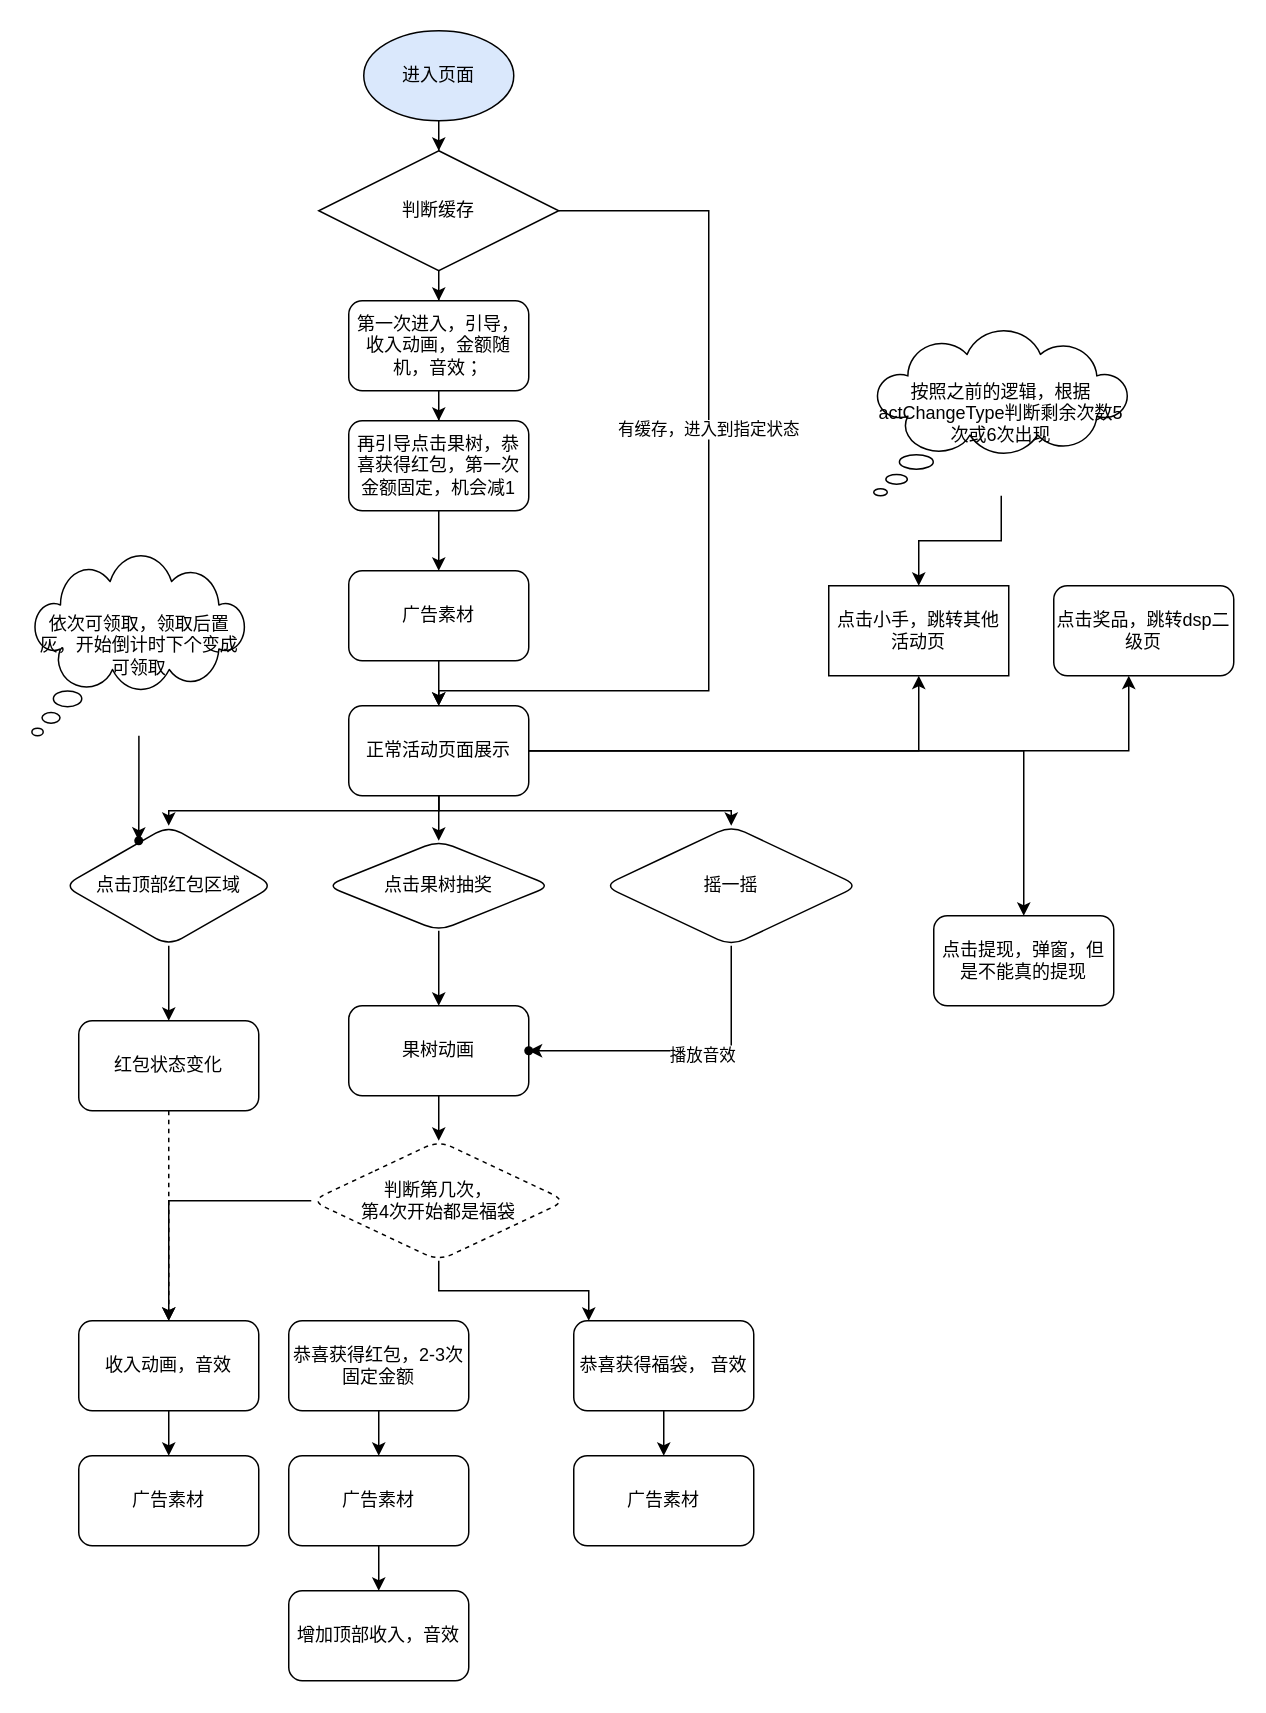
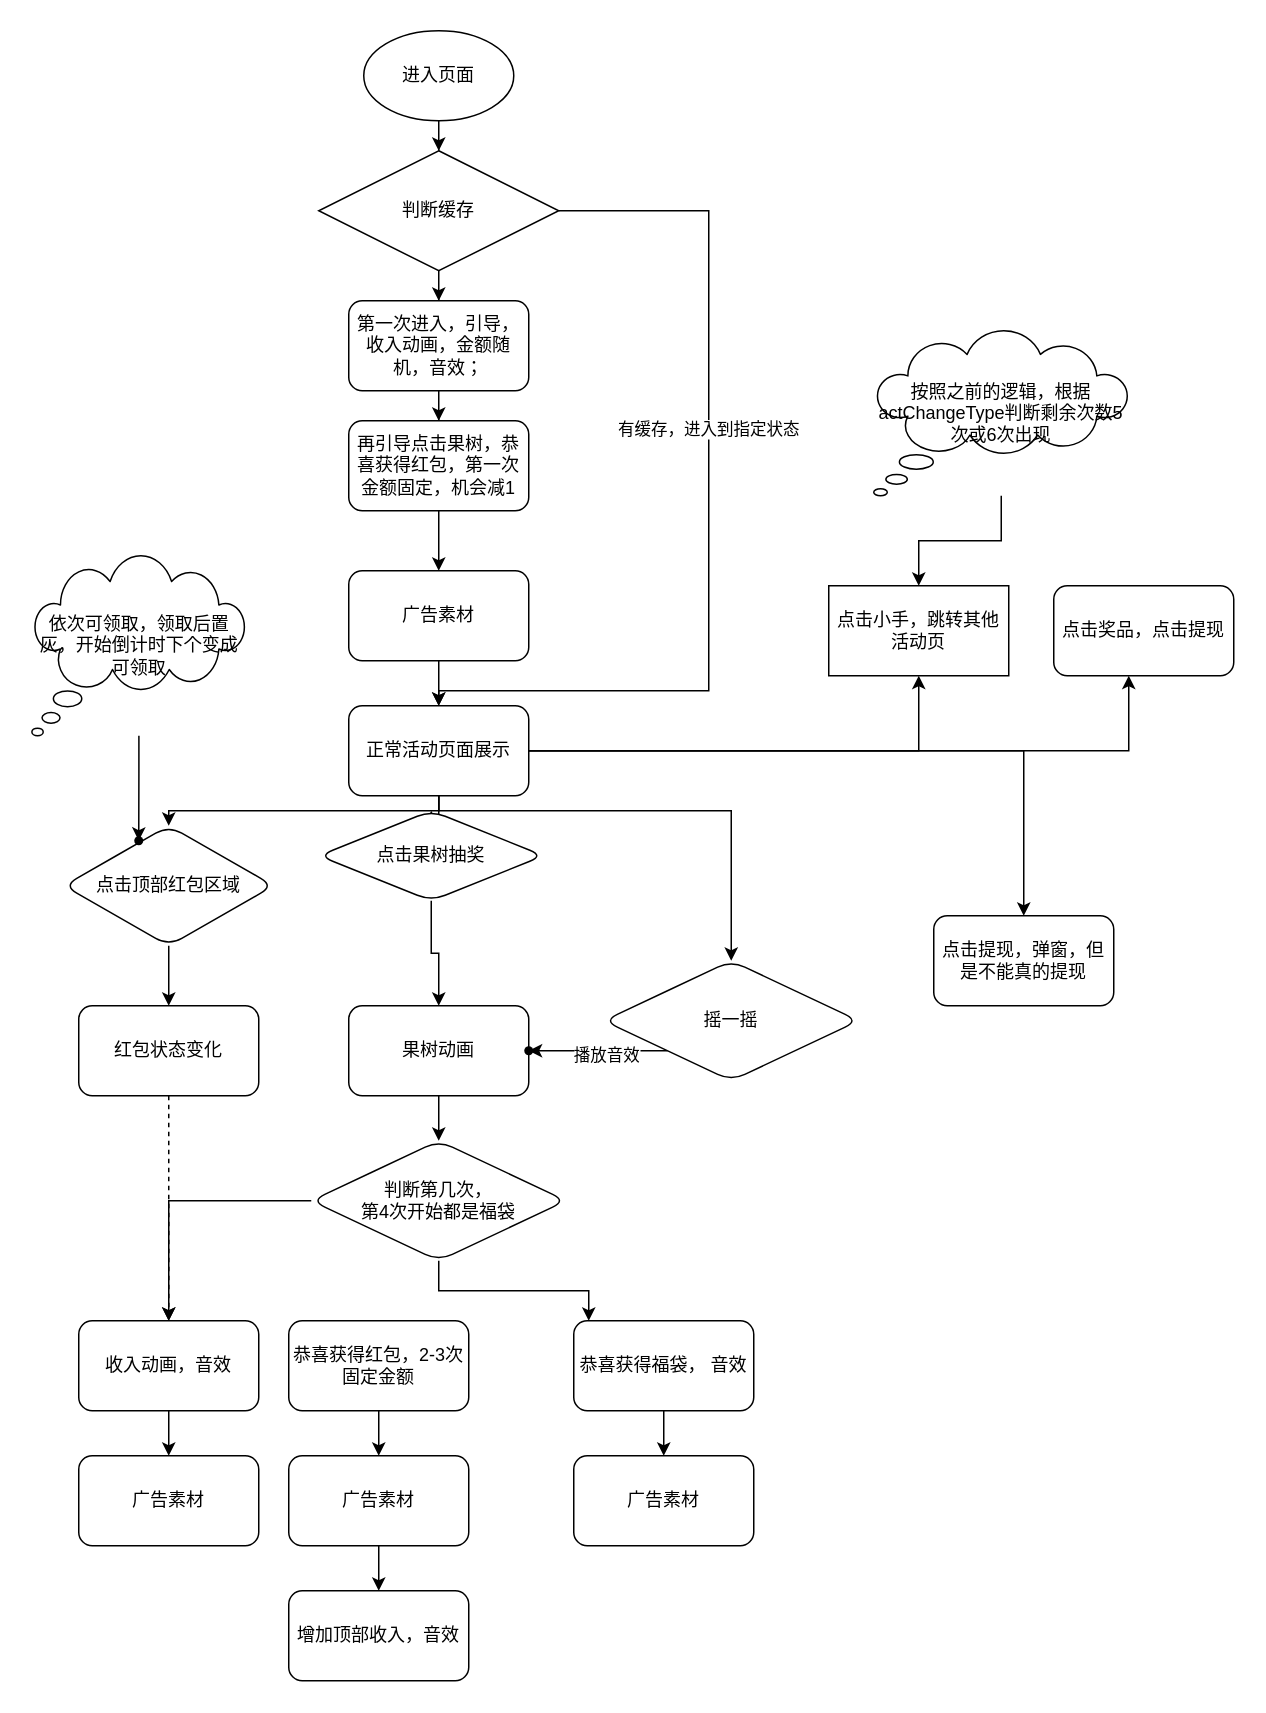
(439, 76) -> (439, 76)
(1144, 631) -> (1144, 631)
(439, 886) -> (431, 856)
(731, 886) -> (731, 1021)
(169, 1066) -> (169, 1051)
(439, 1201) -> (439, 1201)
